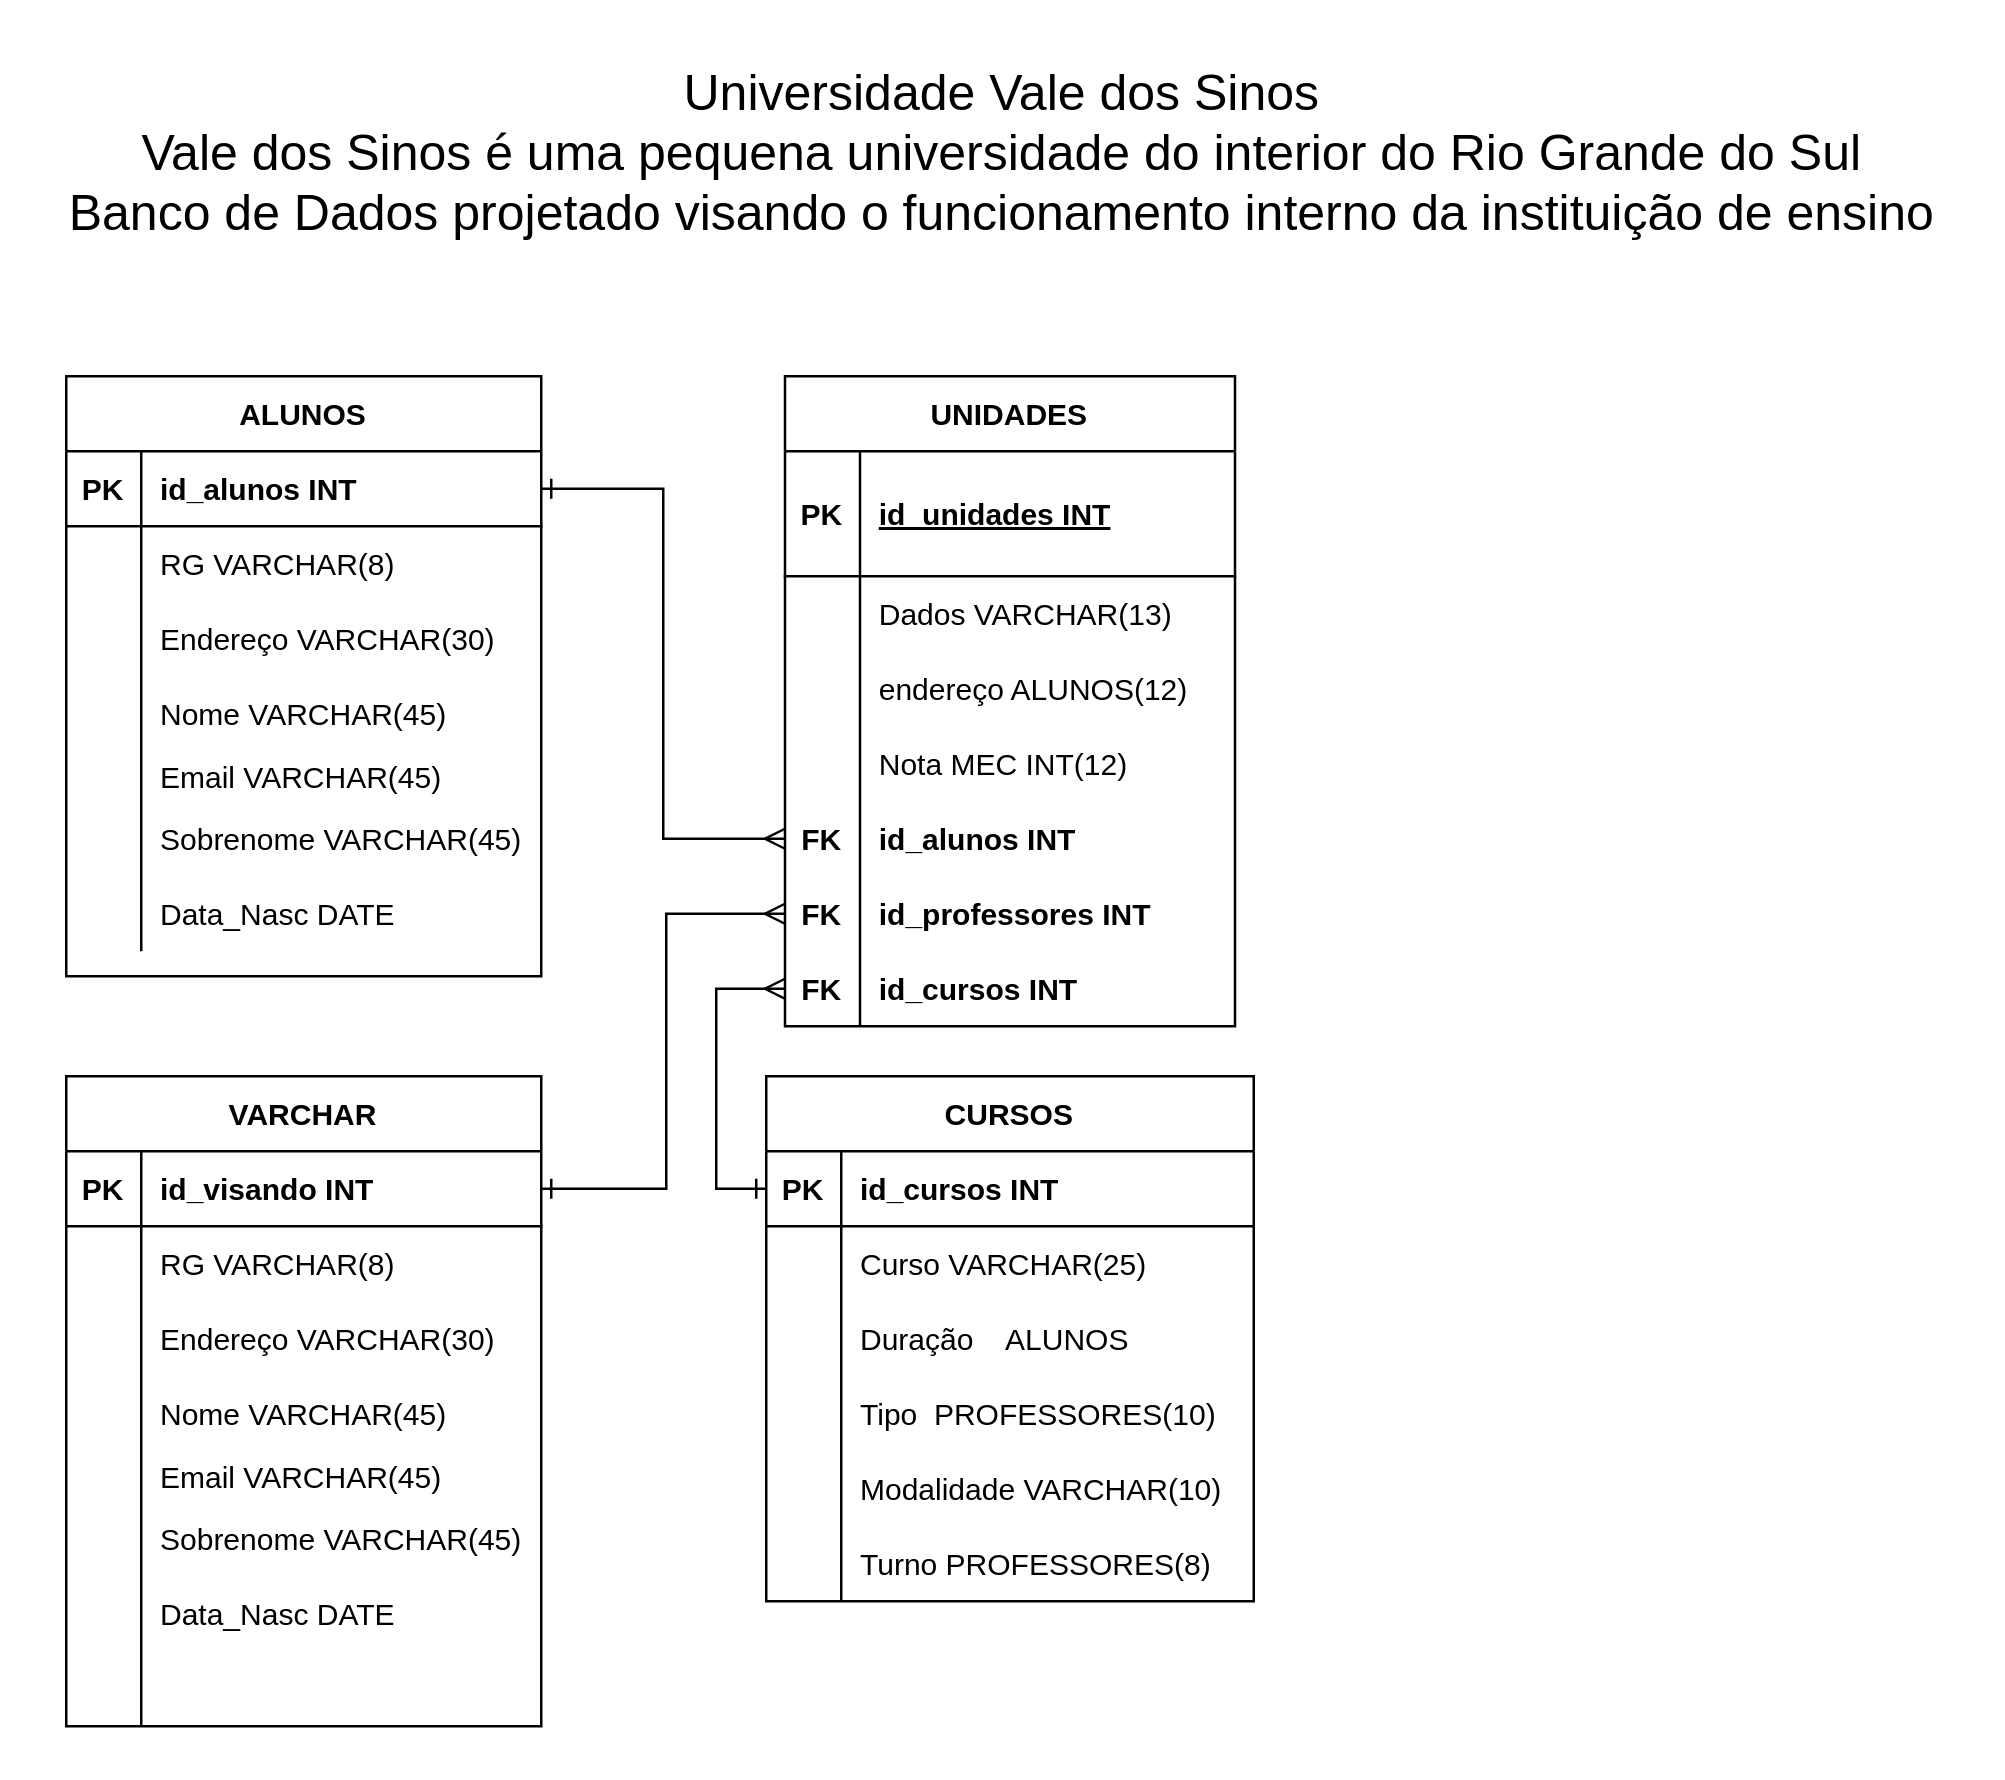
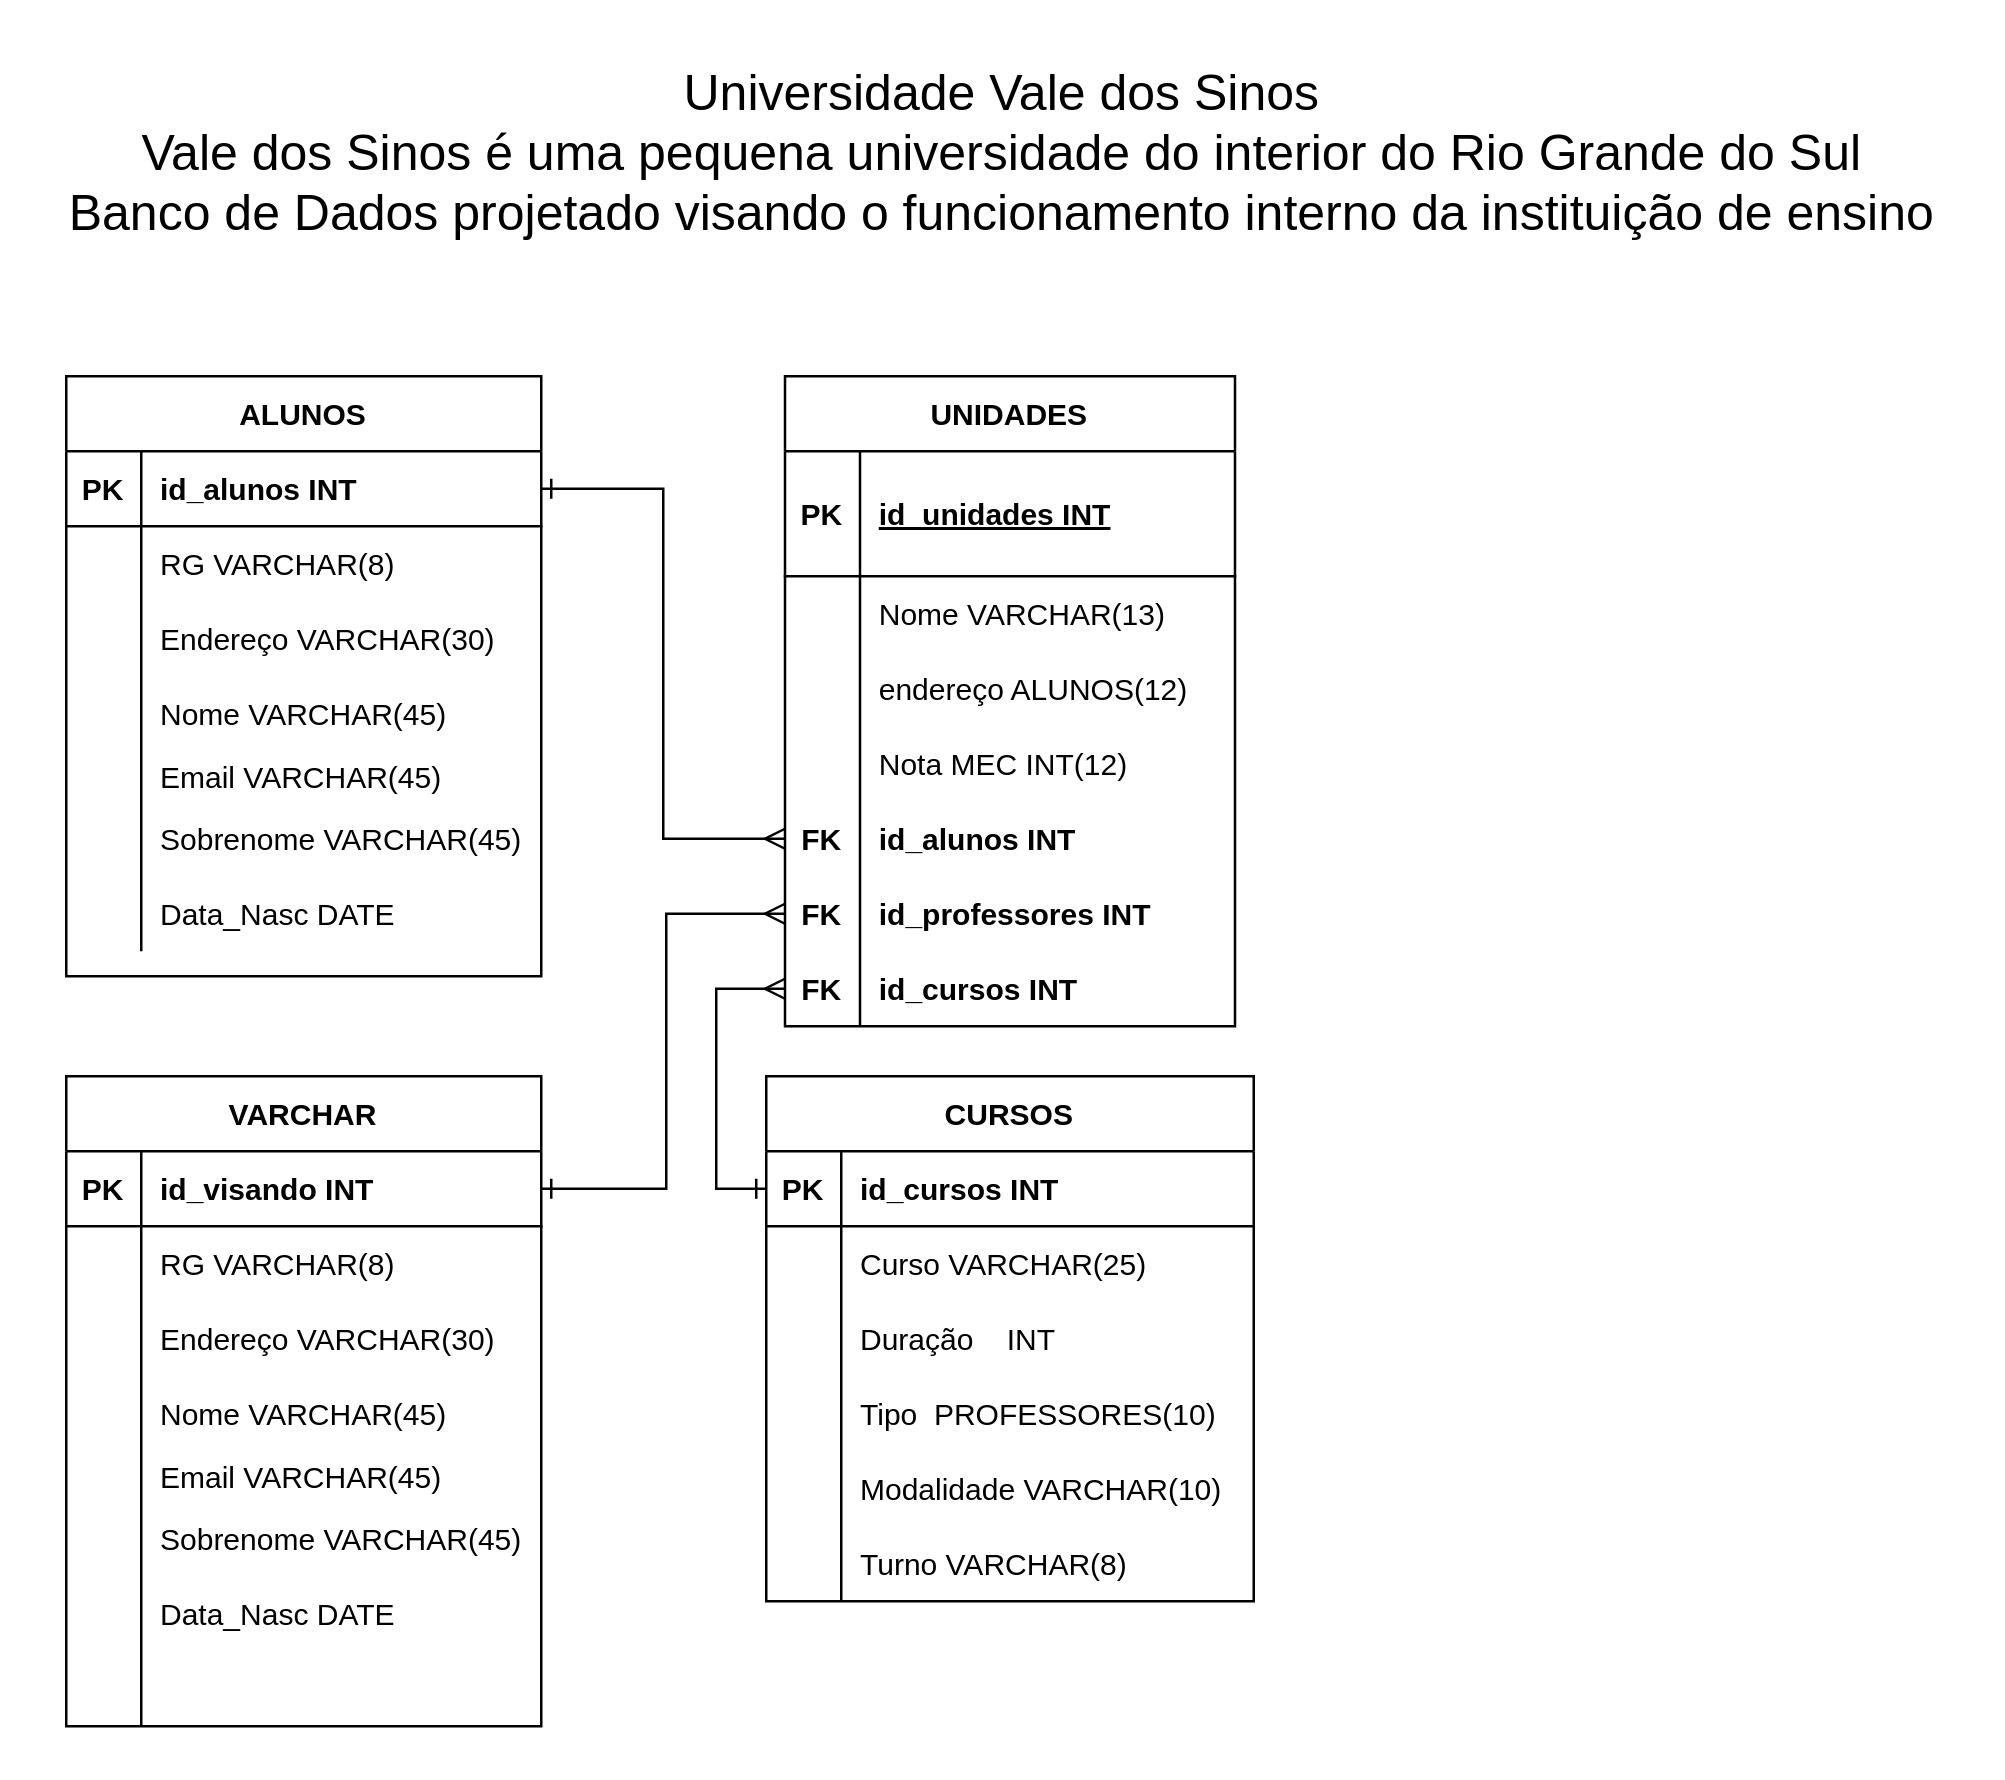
(1018, 615) -> (1009, 615)
(995, 1340) -> (970, 1340)
(1024, 1565) -> (991, 1565)
